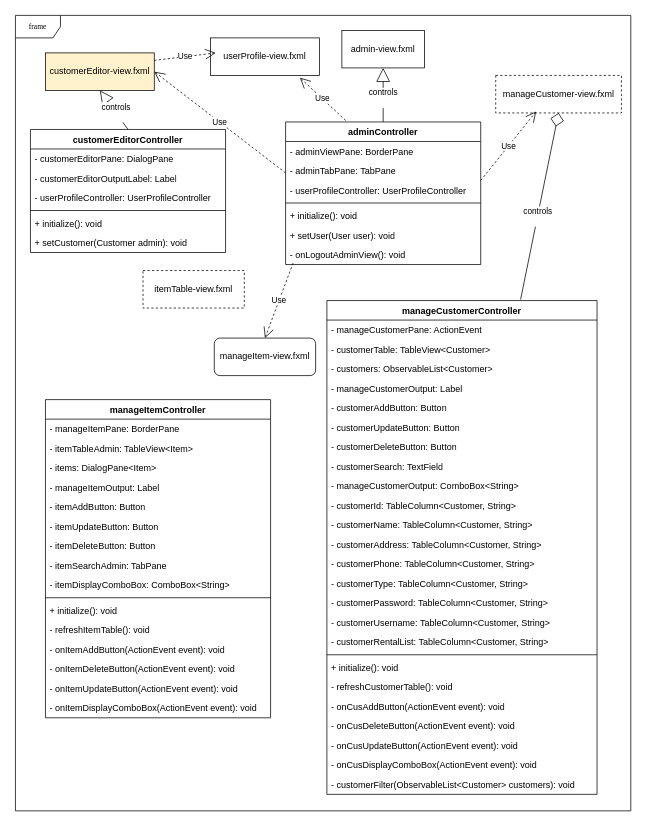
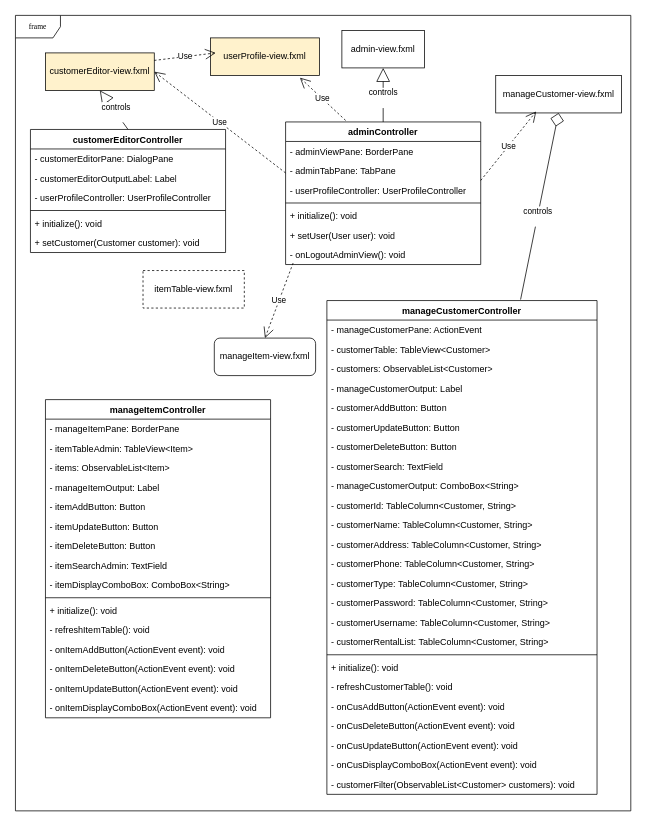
(265, 57) -> (265, 57)
(558, 94) -> (558, 94)
(116, 244) -> (125, 244)
(106, 469) -> (116, 469)
(110, 566) -> (112, 566)
